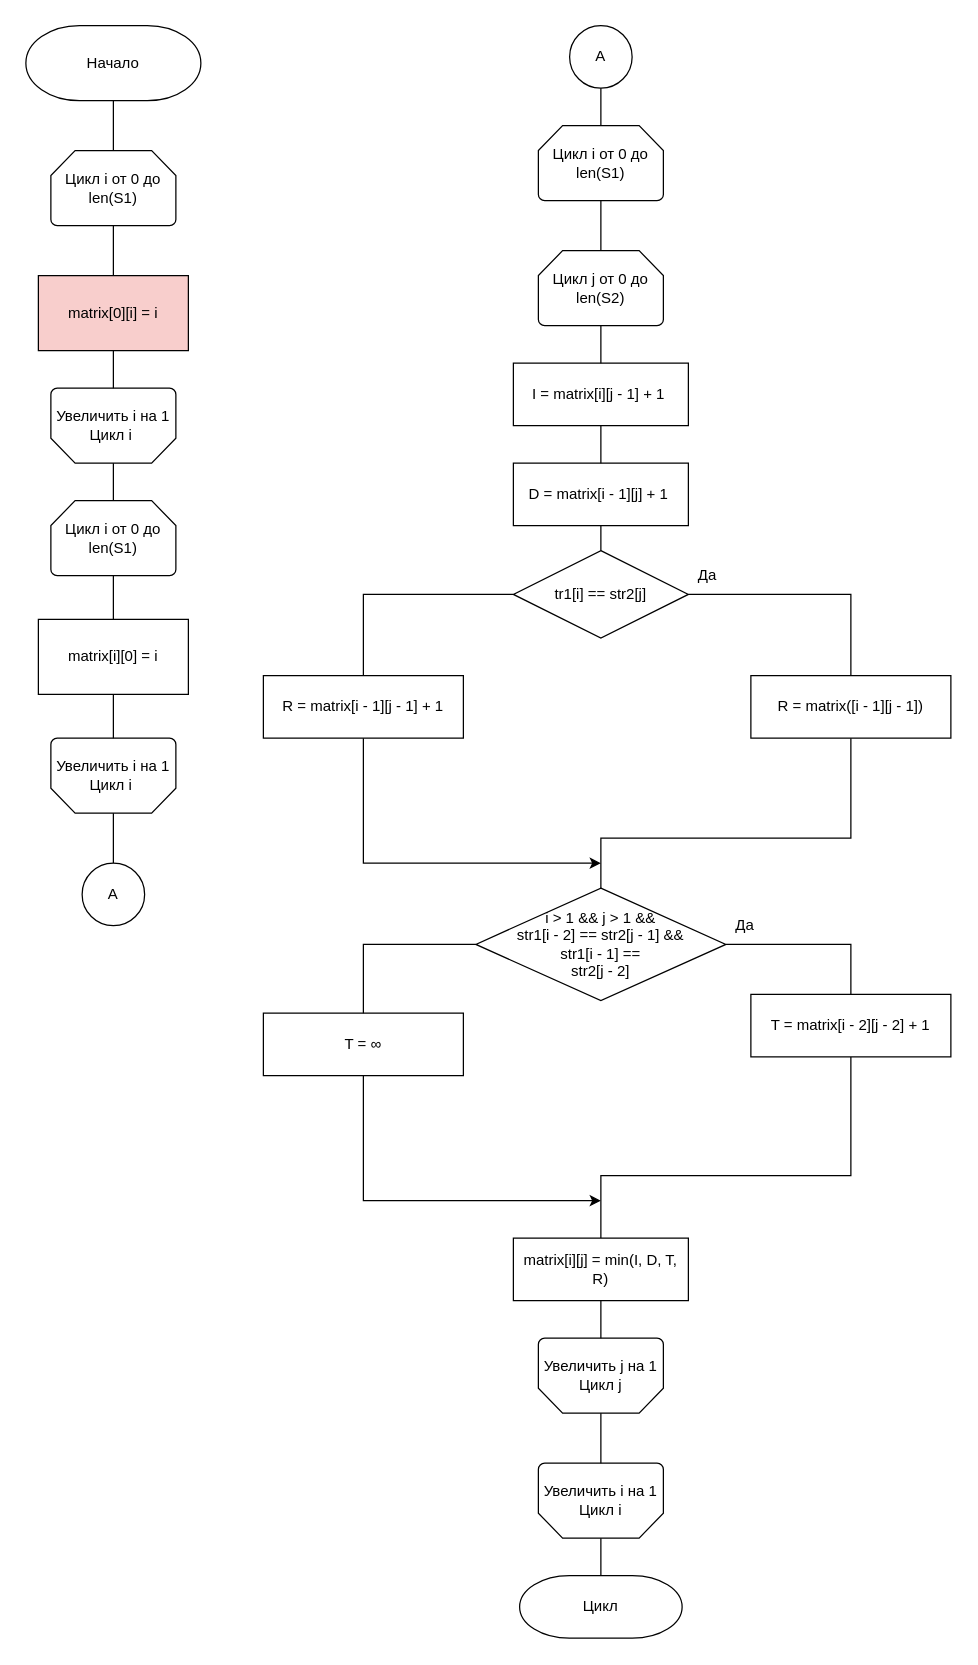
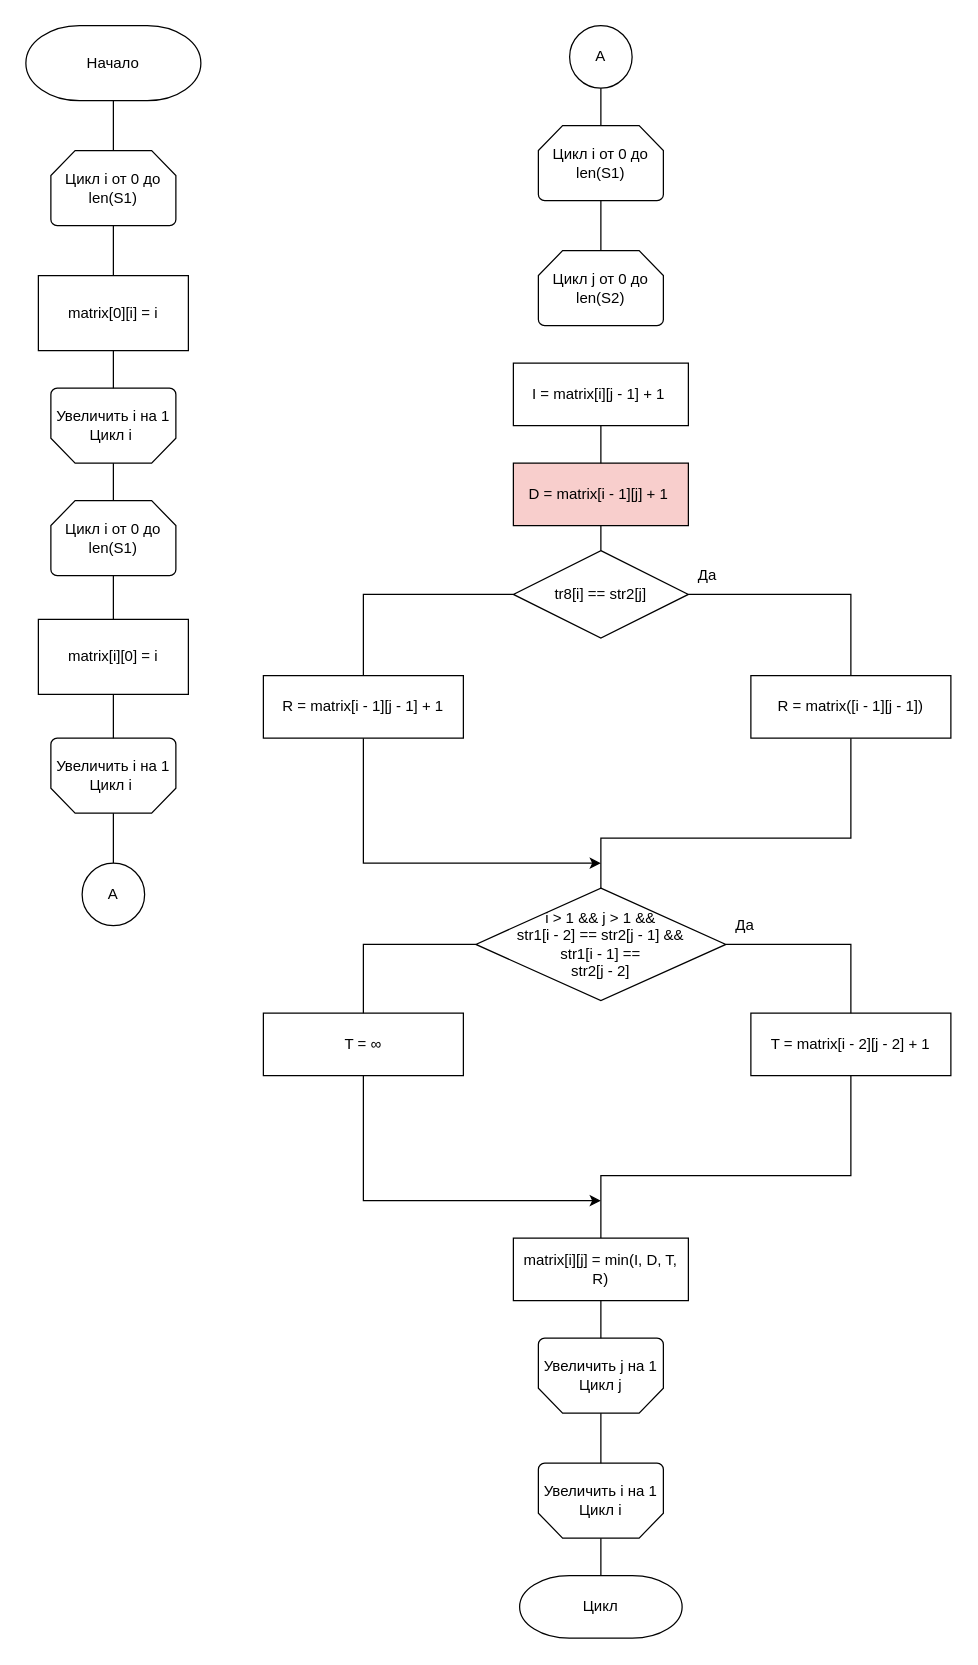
(113, 313) -> (113, 313)
(601, 345) -> none
(601, 494) -> (601, 494)
(601, 594) -> (601, 594)
(851, 1026) -> (851, 1044)
